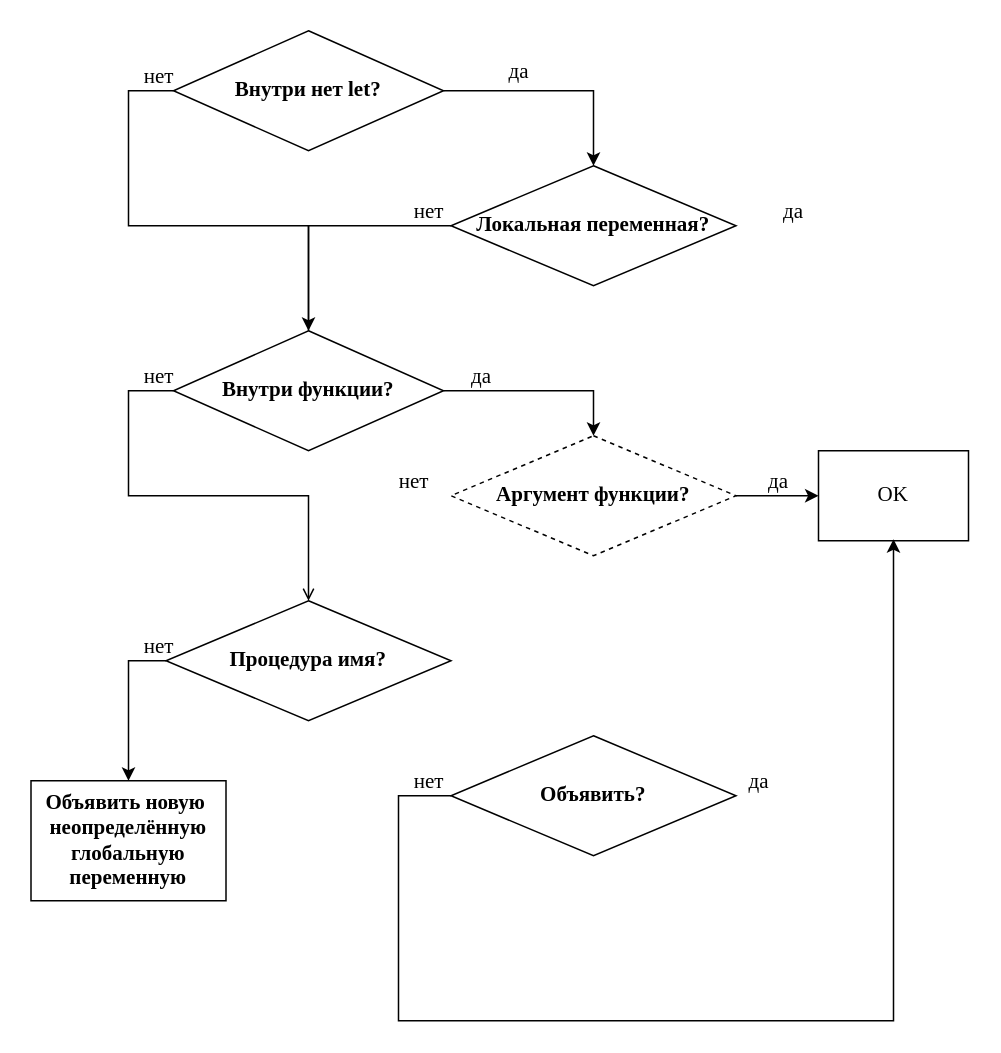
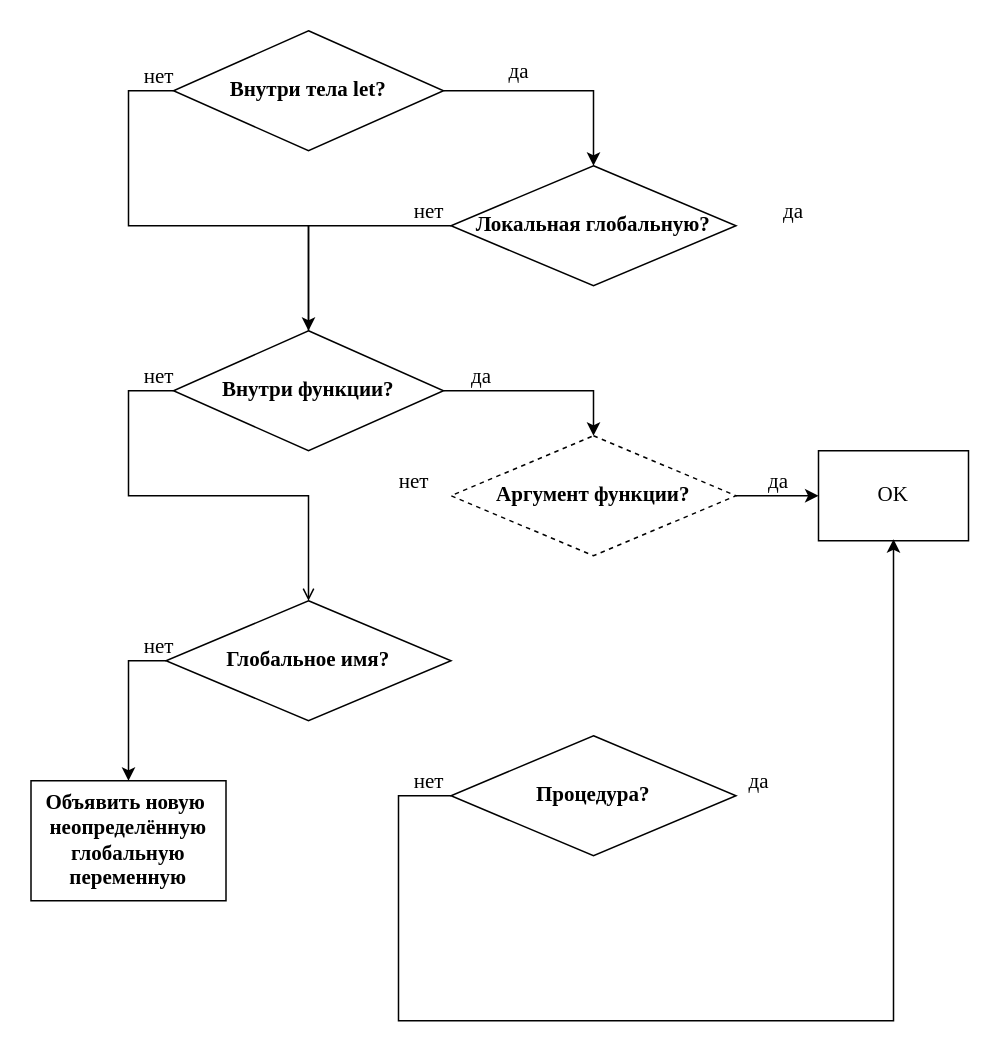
(308, 91) -> (308, 91)
(593, 226) -> (593, 226)
(308, 661) -> (308, 661)
(593, 796) -> (593, 796)
